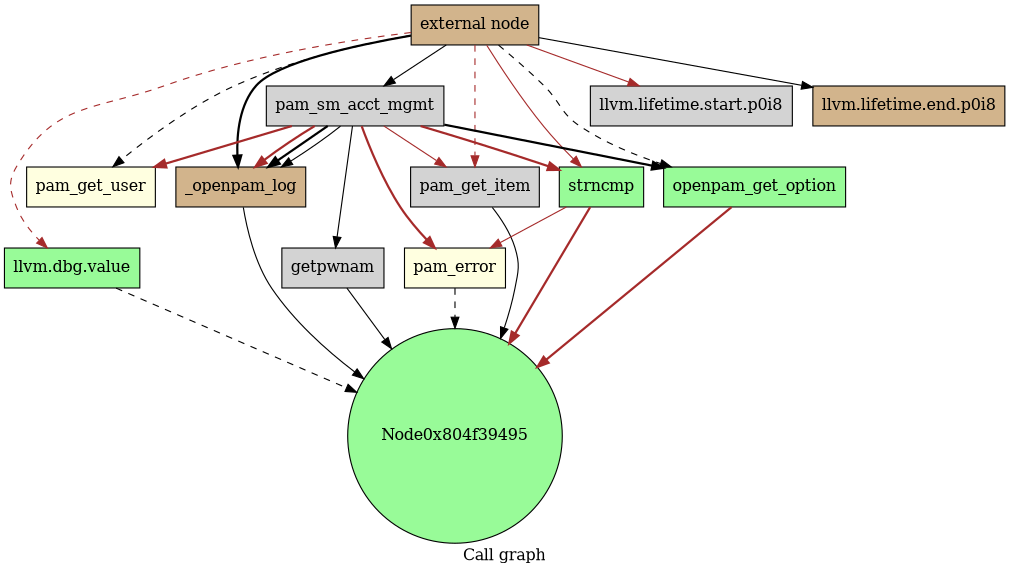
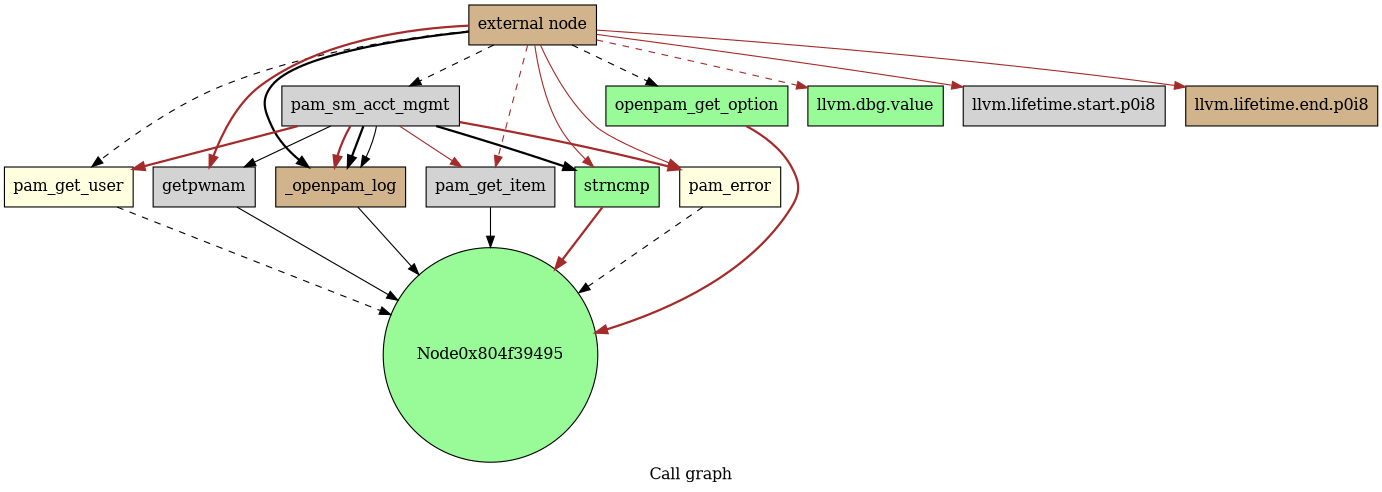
(670, 61) -> (886, 53)
(420, 62) -> (457, 63)
none -> (265, 83)
(548, 145) -> none
(485, 146) -> (494, 144)
(533, 225) -> (590, 121)
(231, 338) -> (249, 259)
